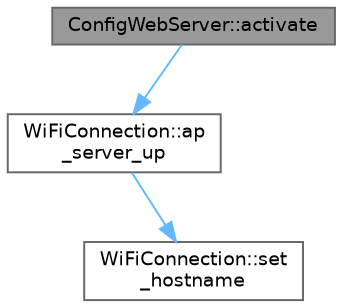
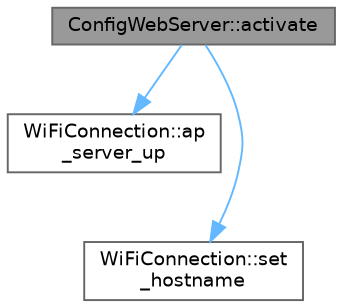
(149, 199) -> (242, 132)
